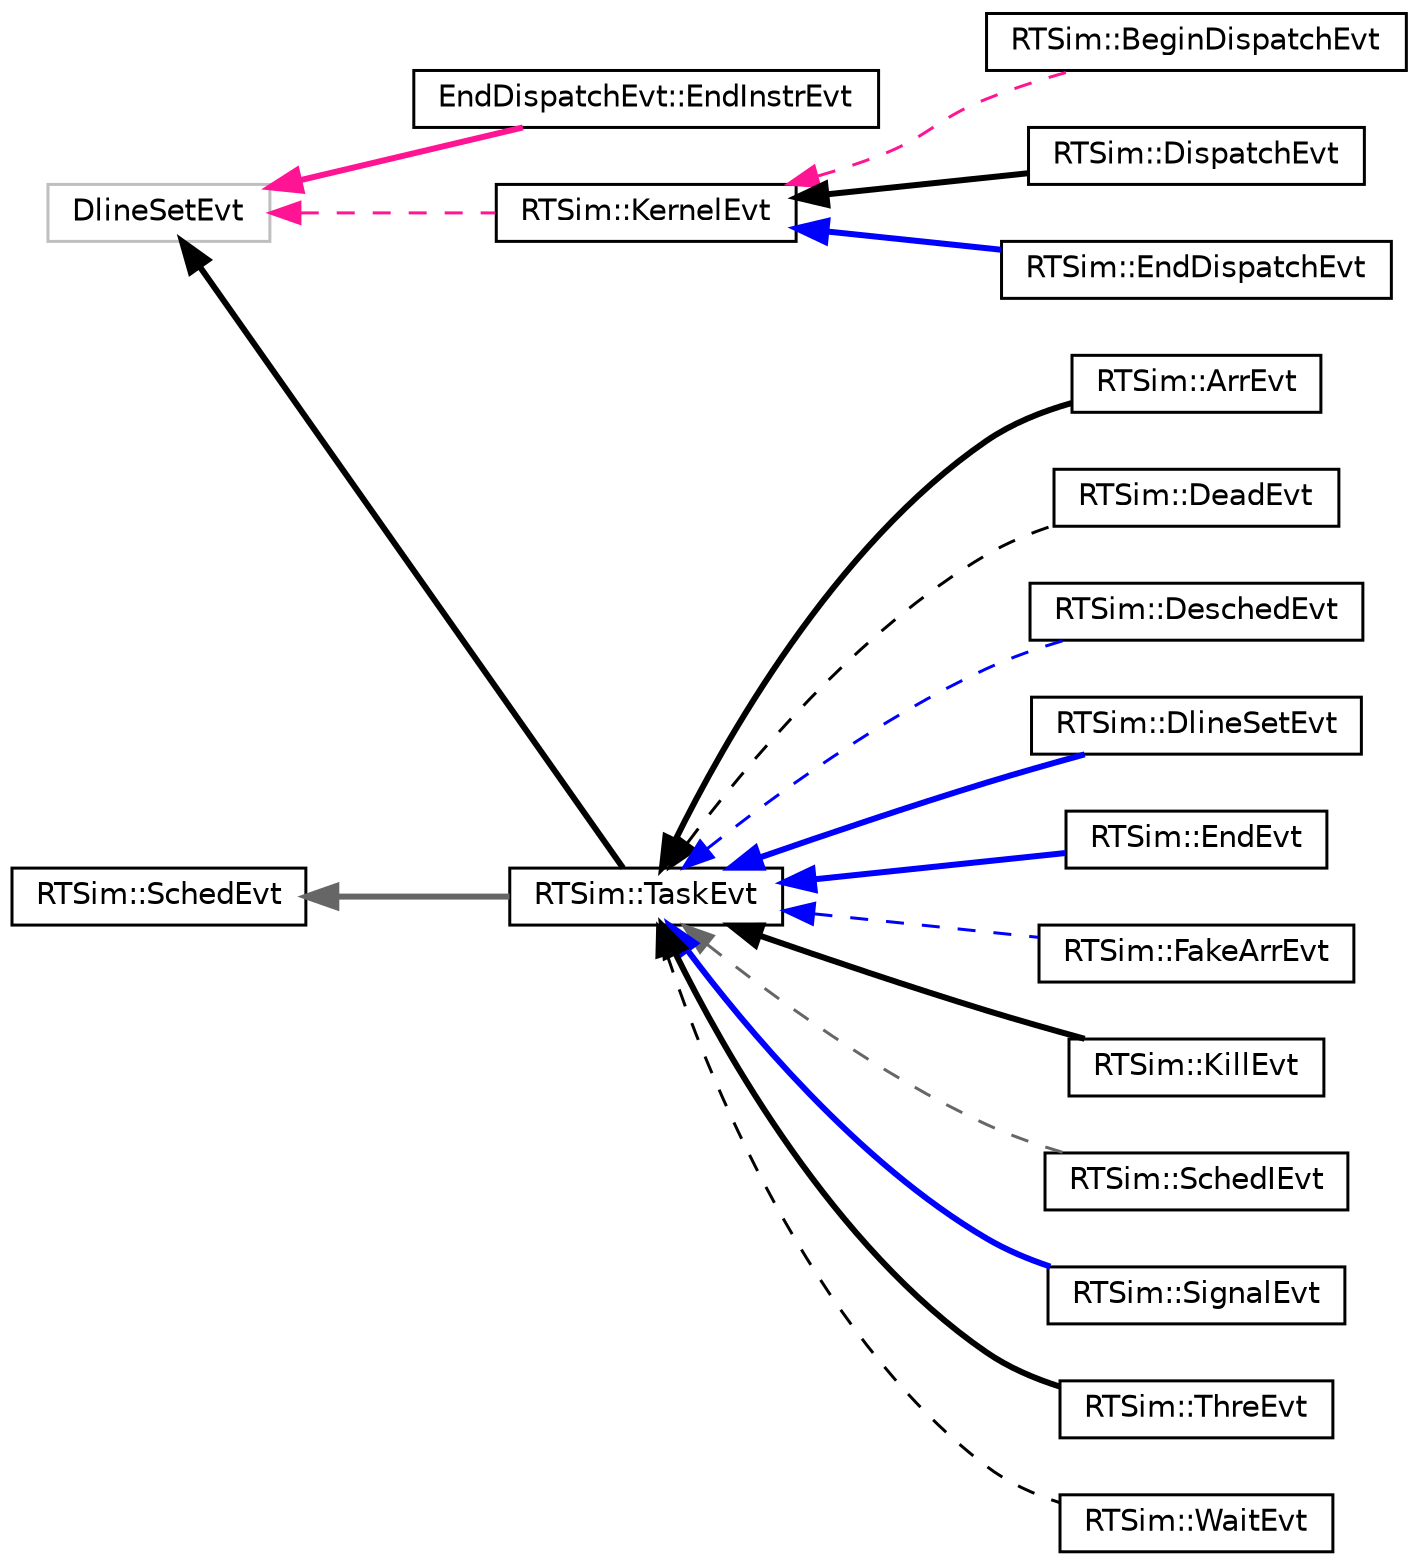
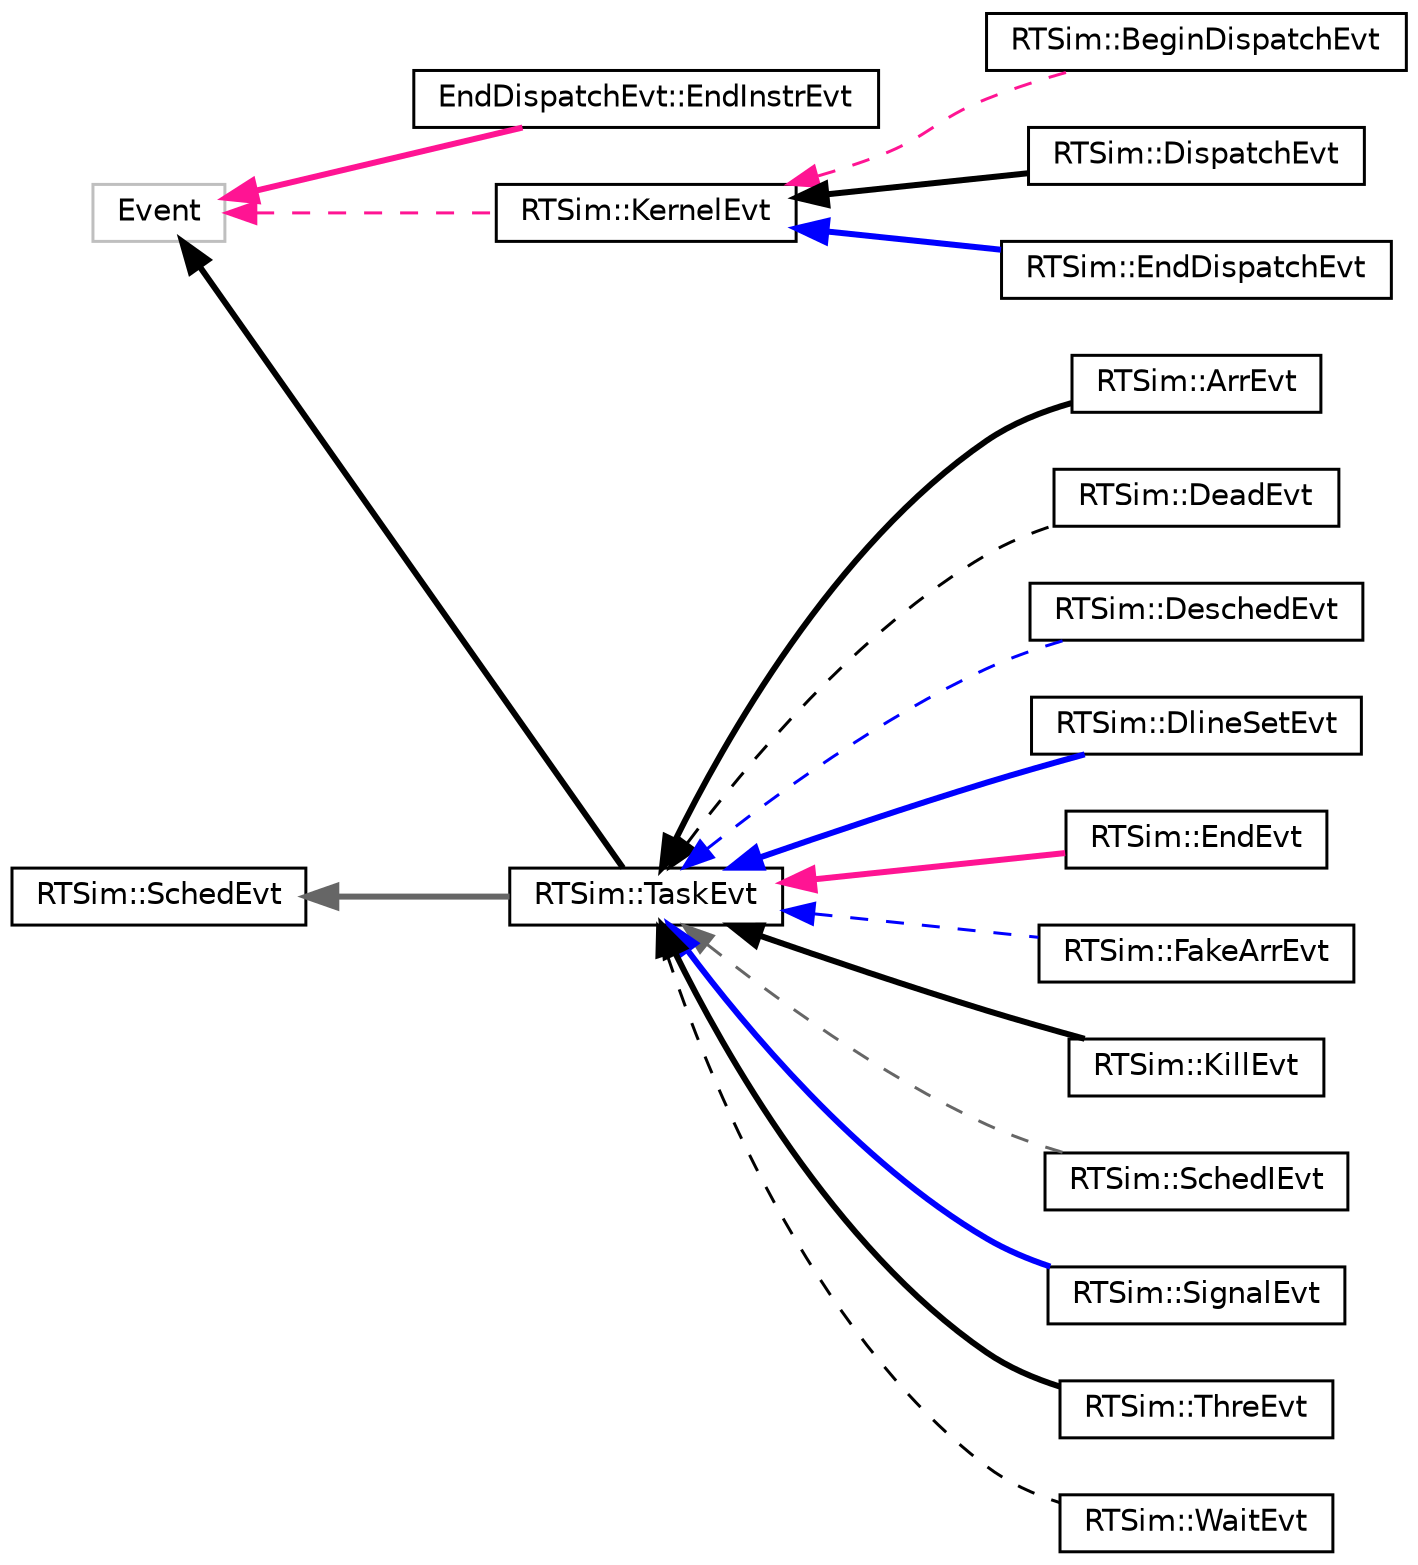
(159, 213) -> (159, 213)
(939, 866) -> (939, 866)
